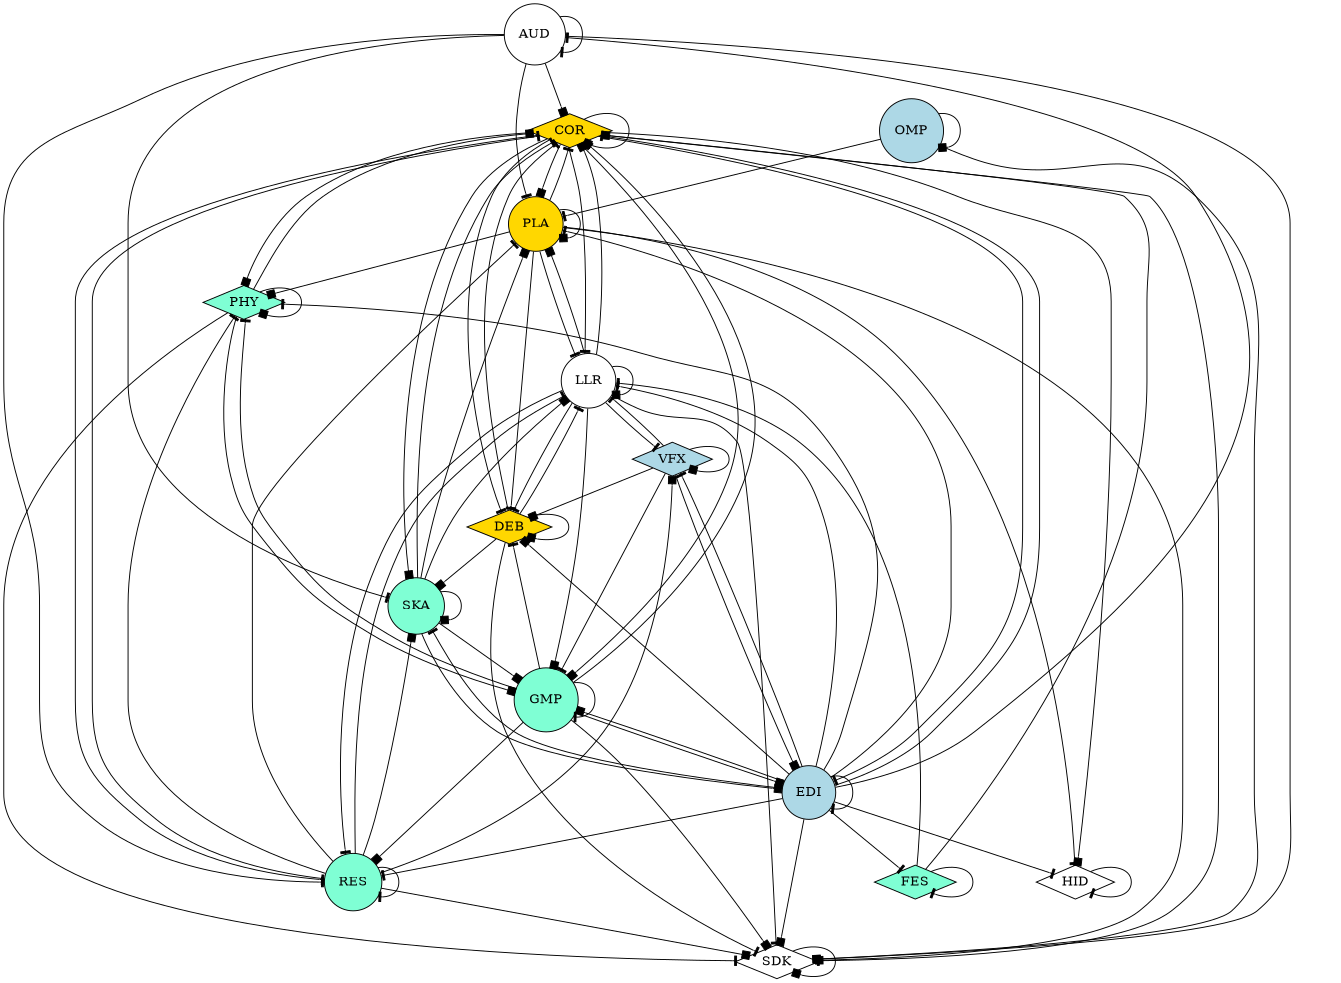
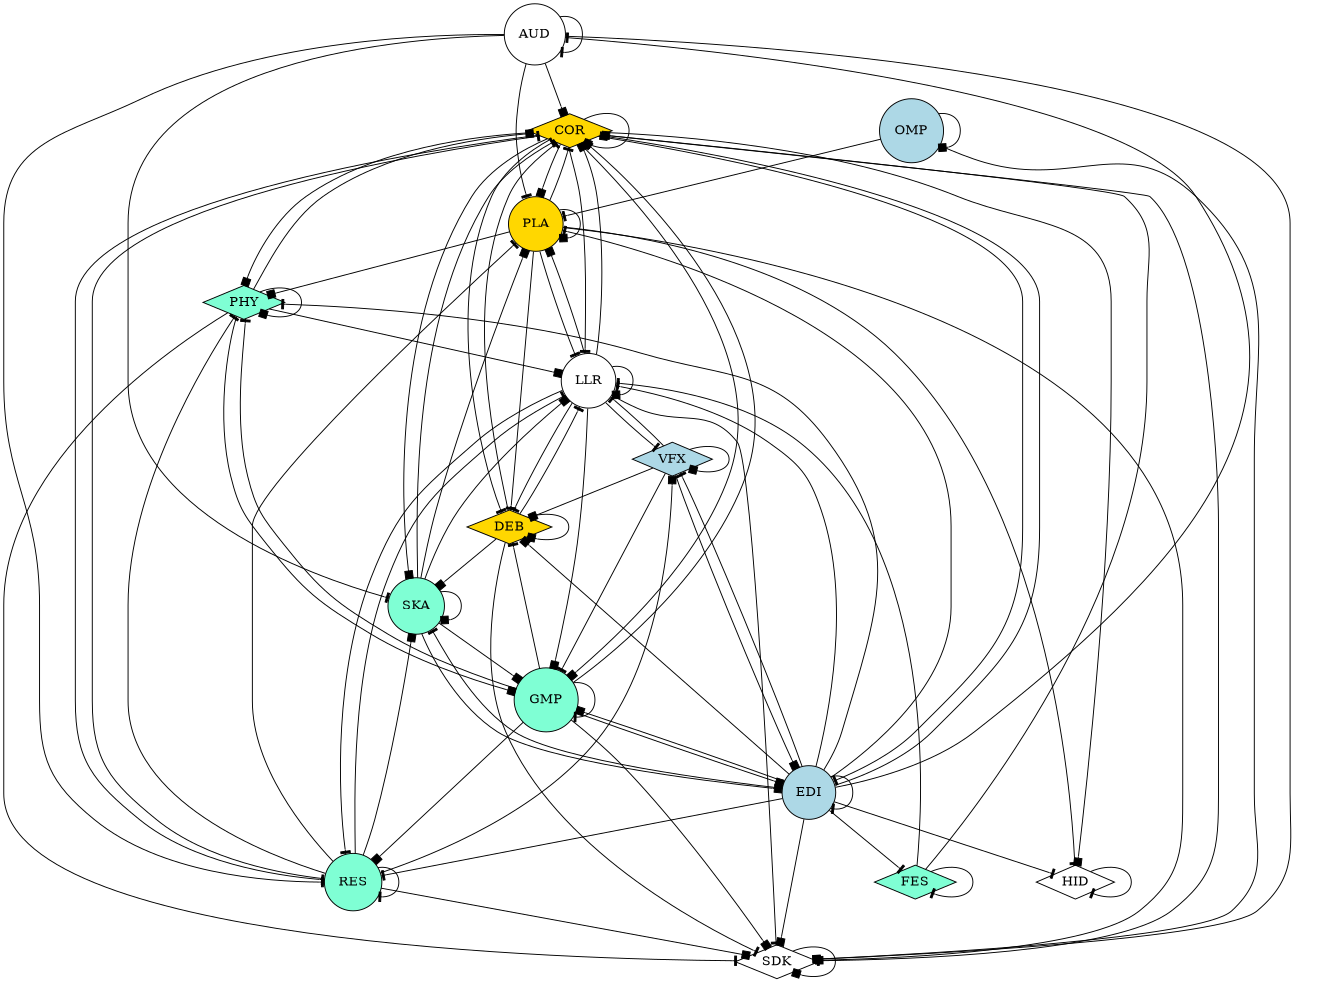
none -> (404, 339)
(1040, 352) -> (1040, 352)
